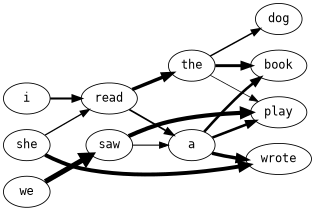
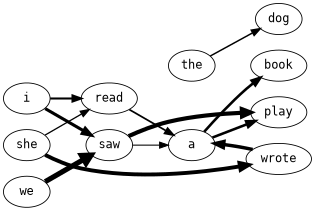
(229, 66) -> none
(148, 83) -> none
(230, 86) -> none
none -> (62, 119)
(225, 156) -> (238, 147)
